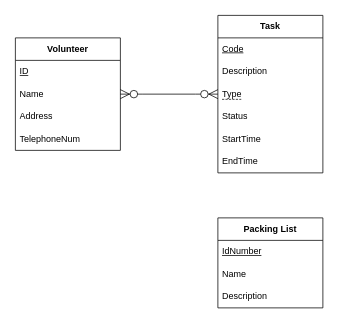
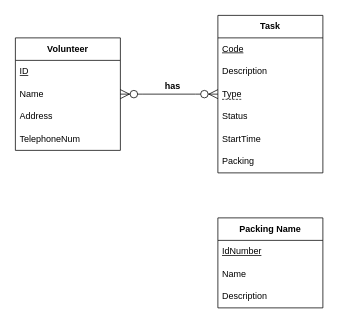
none -> (173, 87)
(239, 162) -> (239, 162)
(270, 229) -> (270, 229)
